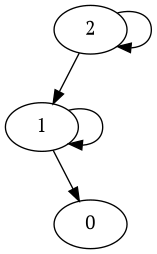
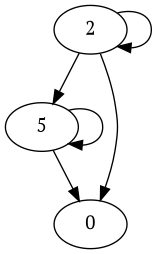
none -> (117, 120)
(42, 127) -> (42, 127)
